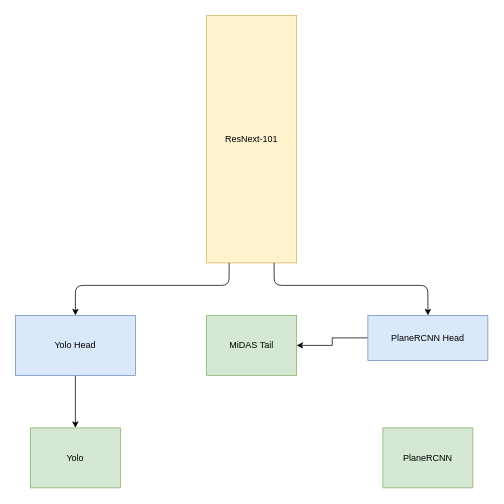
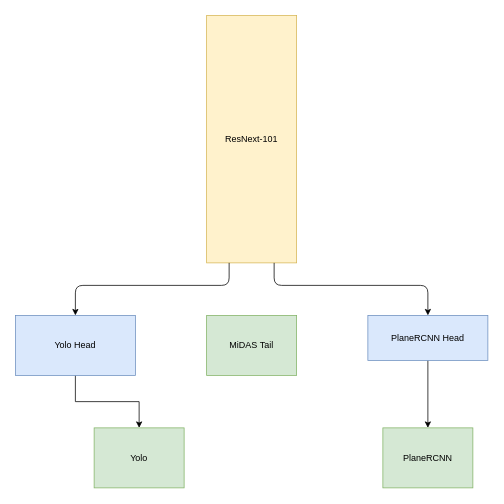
(322, 345) -> (428, 421)
(75, 458) -> (139, 458)
